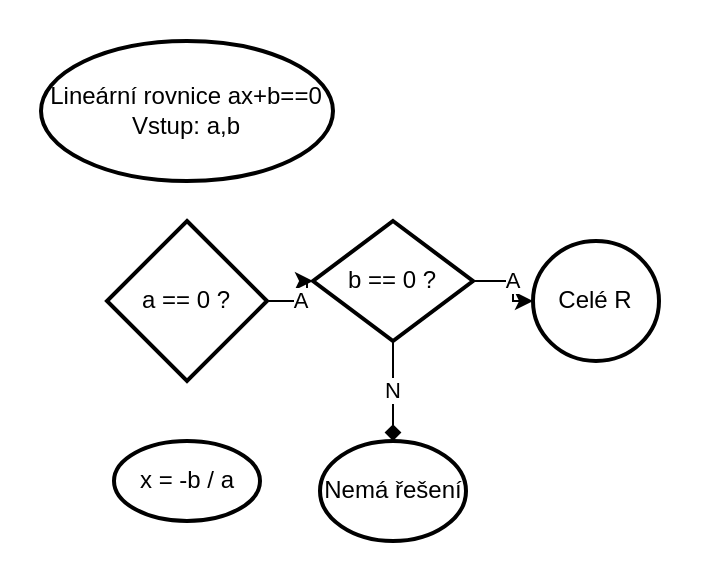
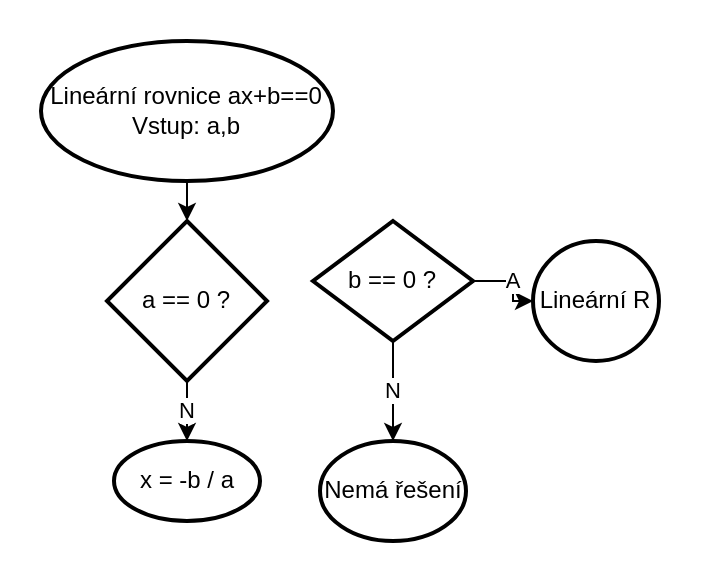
none -> (187, 208)
(288, 301) -> none
(596, 301) -> (596, 301)
none -> (187, 399)
(393, 425) -> (393, 426)
